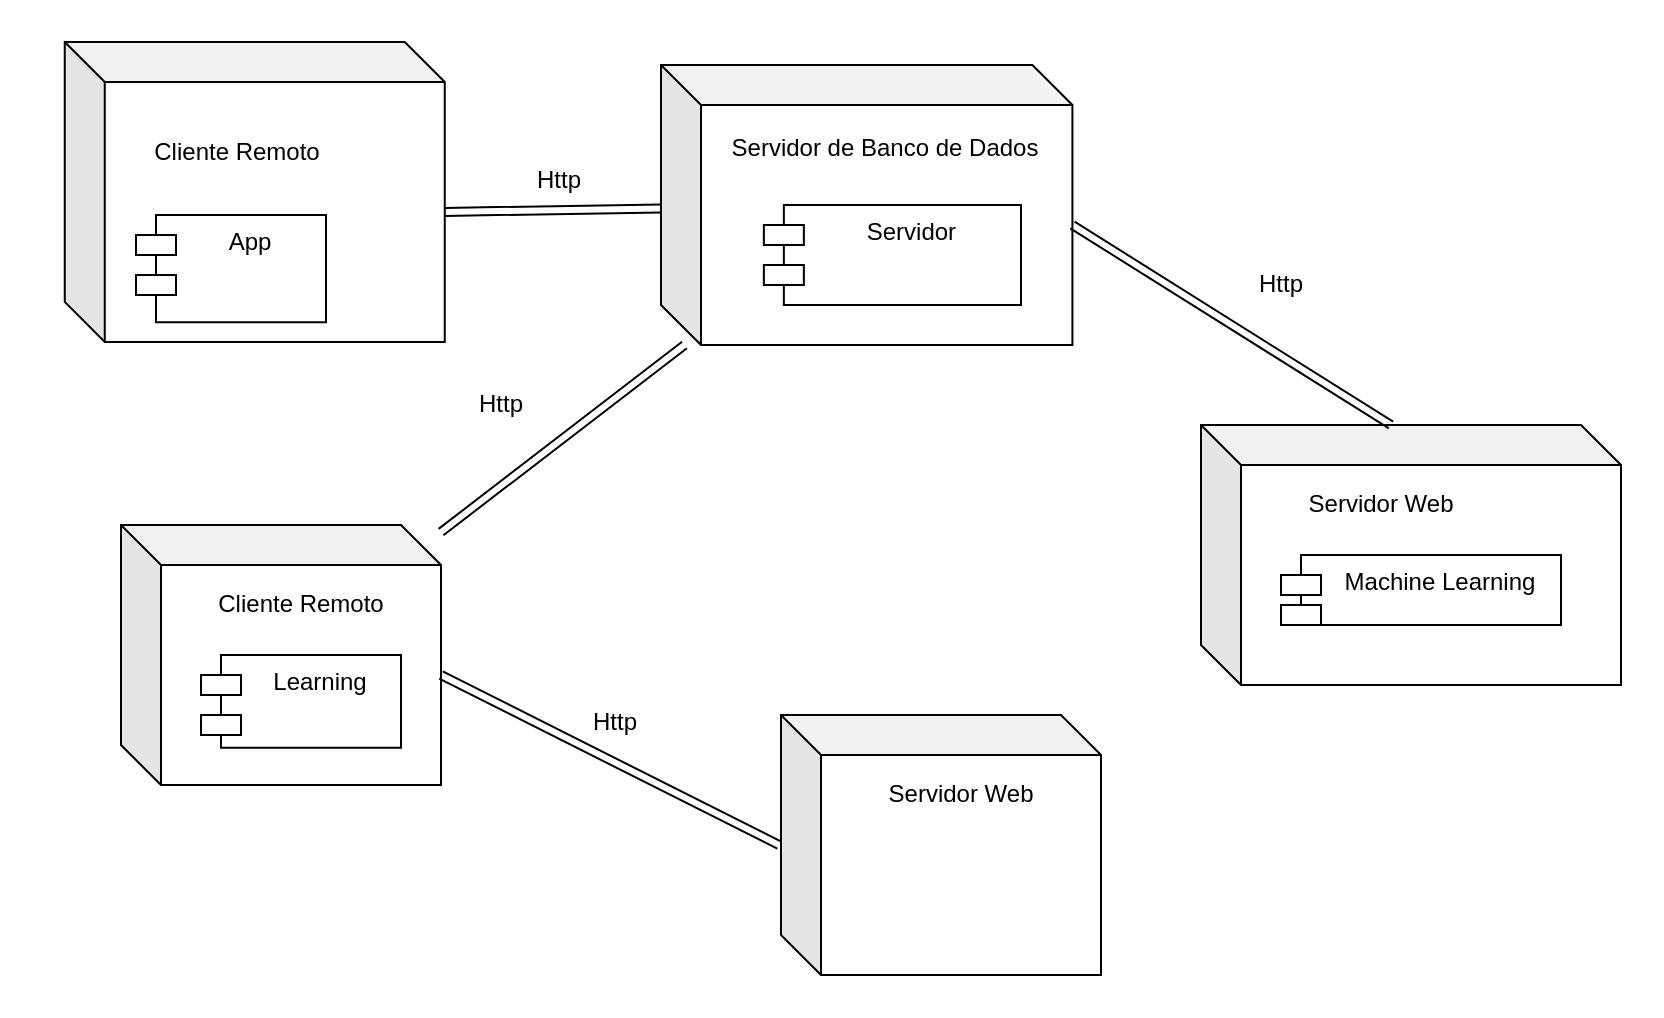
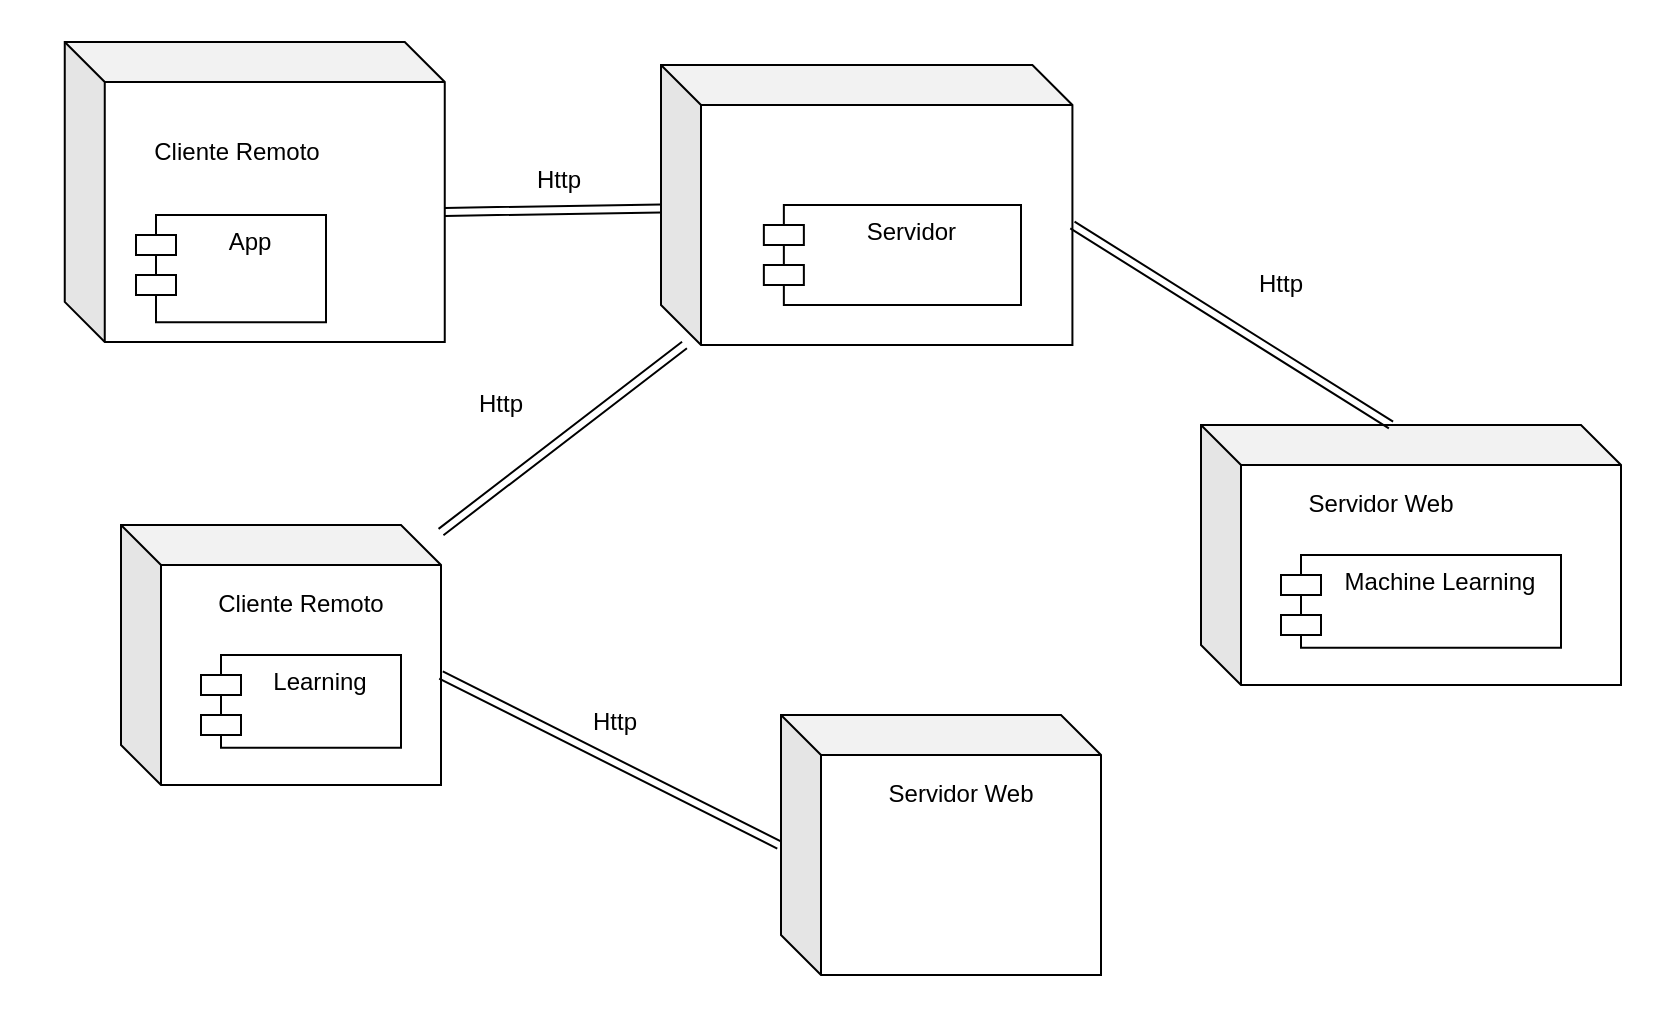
(886, 149) -> none
(1421, 590) -> (1421, 601)
